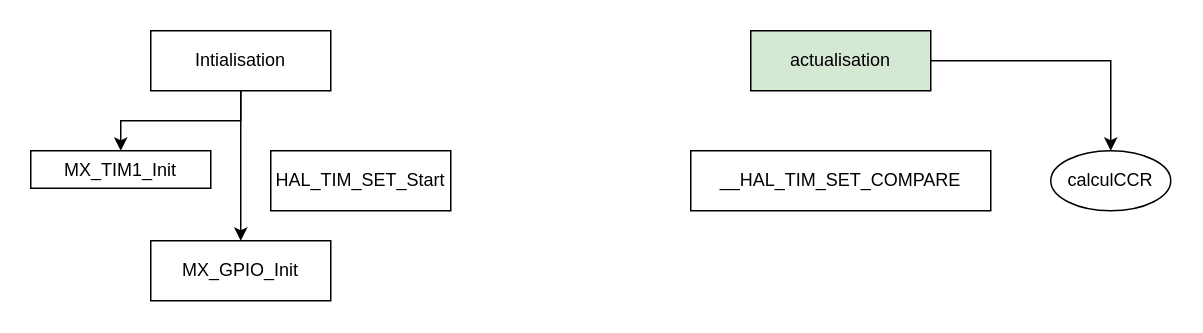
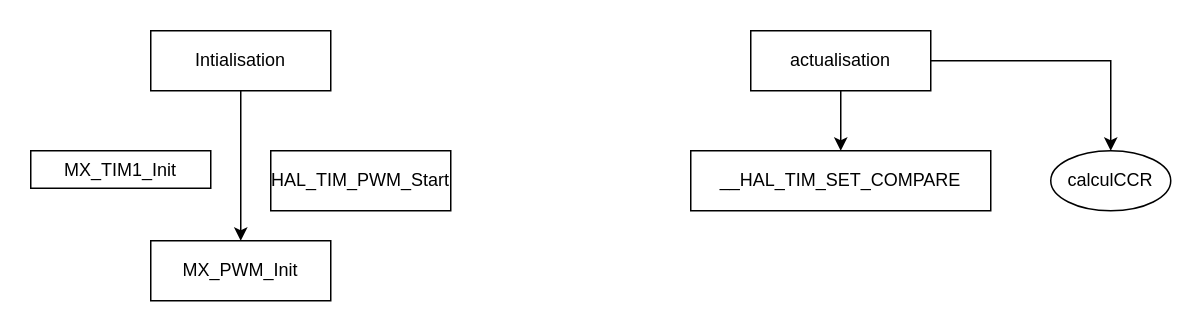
(841, 61) -> (841, 61)
none -> (841, 116)
(170, 121) -> none
(361, 181) -> (361, 181)
(241, 271) -> (241, 271)
